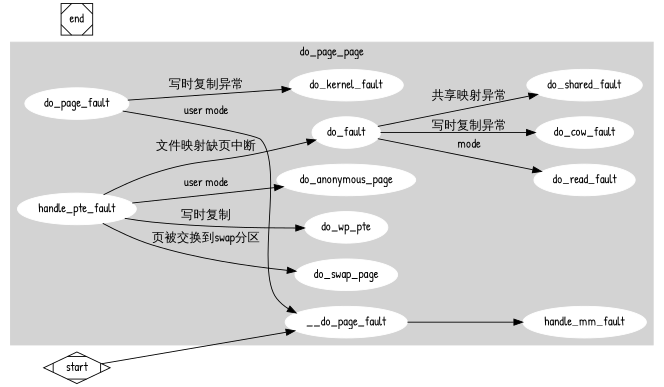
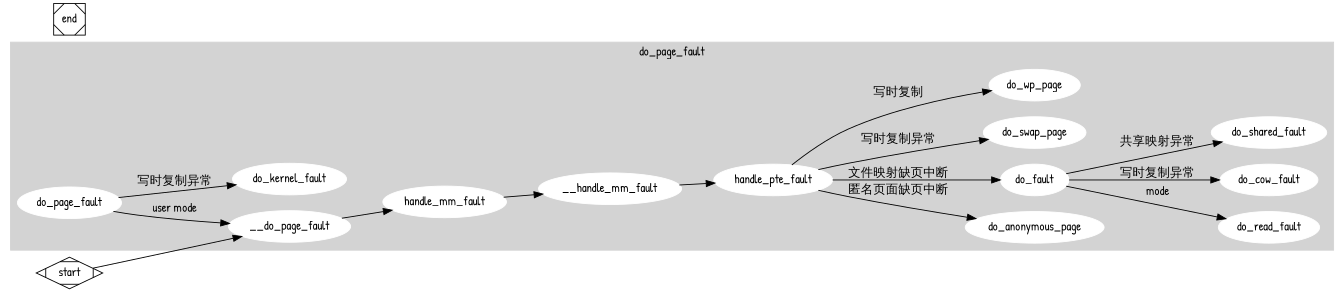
(332, 52) -> (672, 52)
(206, 183) -> (899, 190)
none -> (610, 189)
(346, 227) -> (1035, 85)
(206, 238) -> (899, 139)
